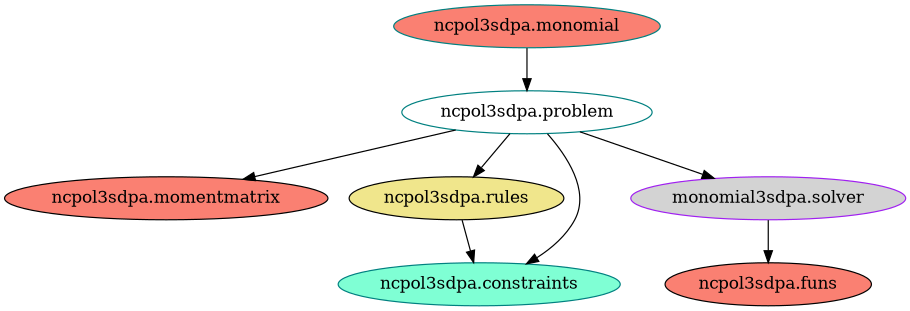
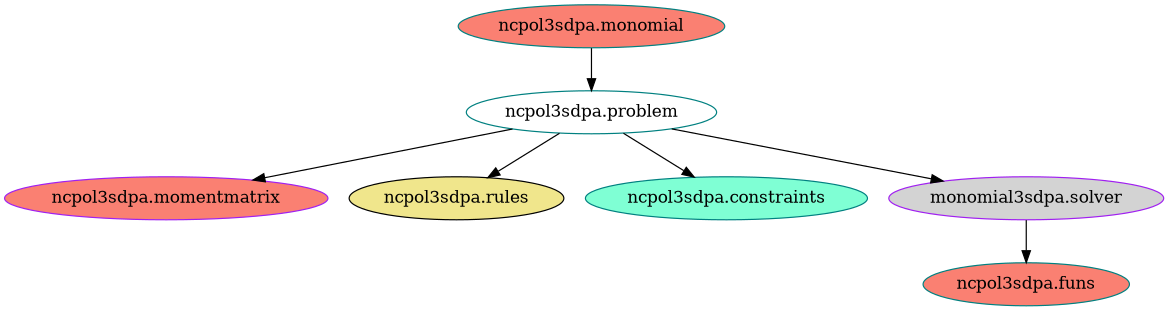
(166, 198) -> (166, 198)
(466, 236) -> none
(768, 284) -> (1026, 284)
